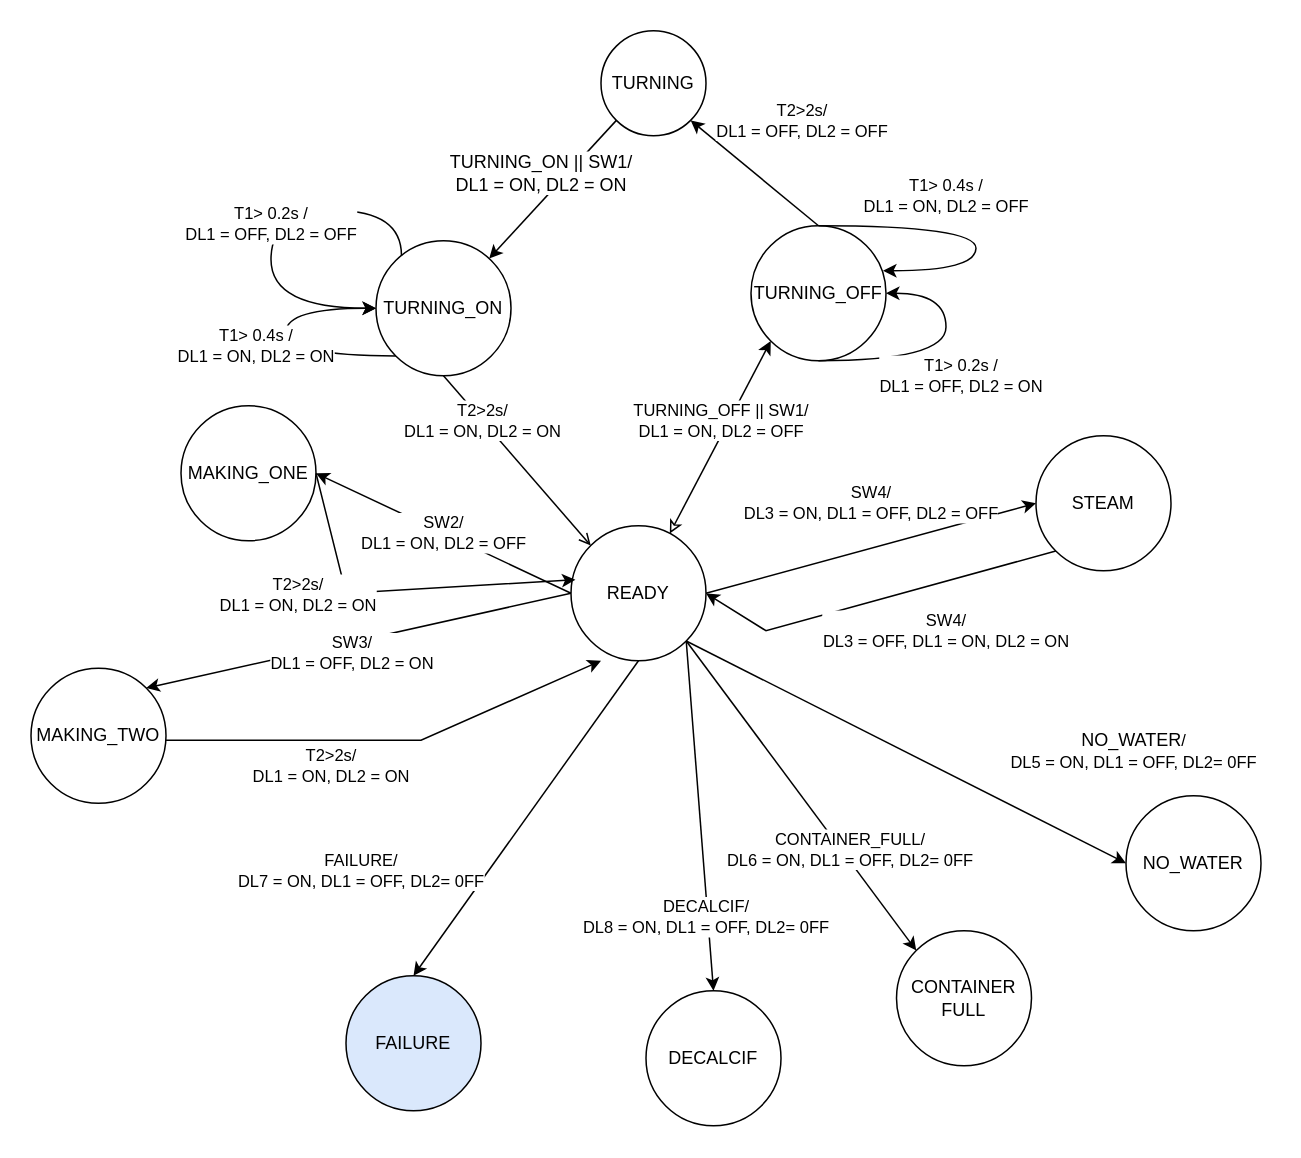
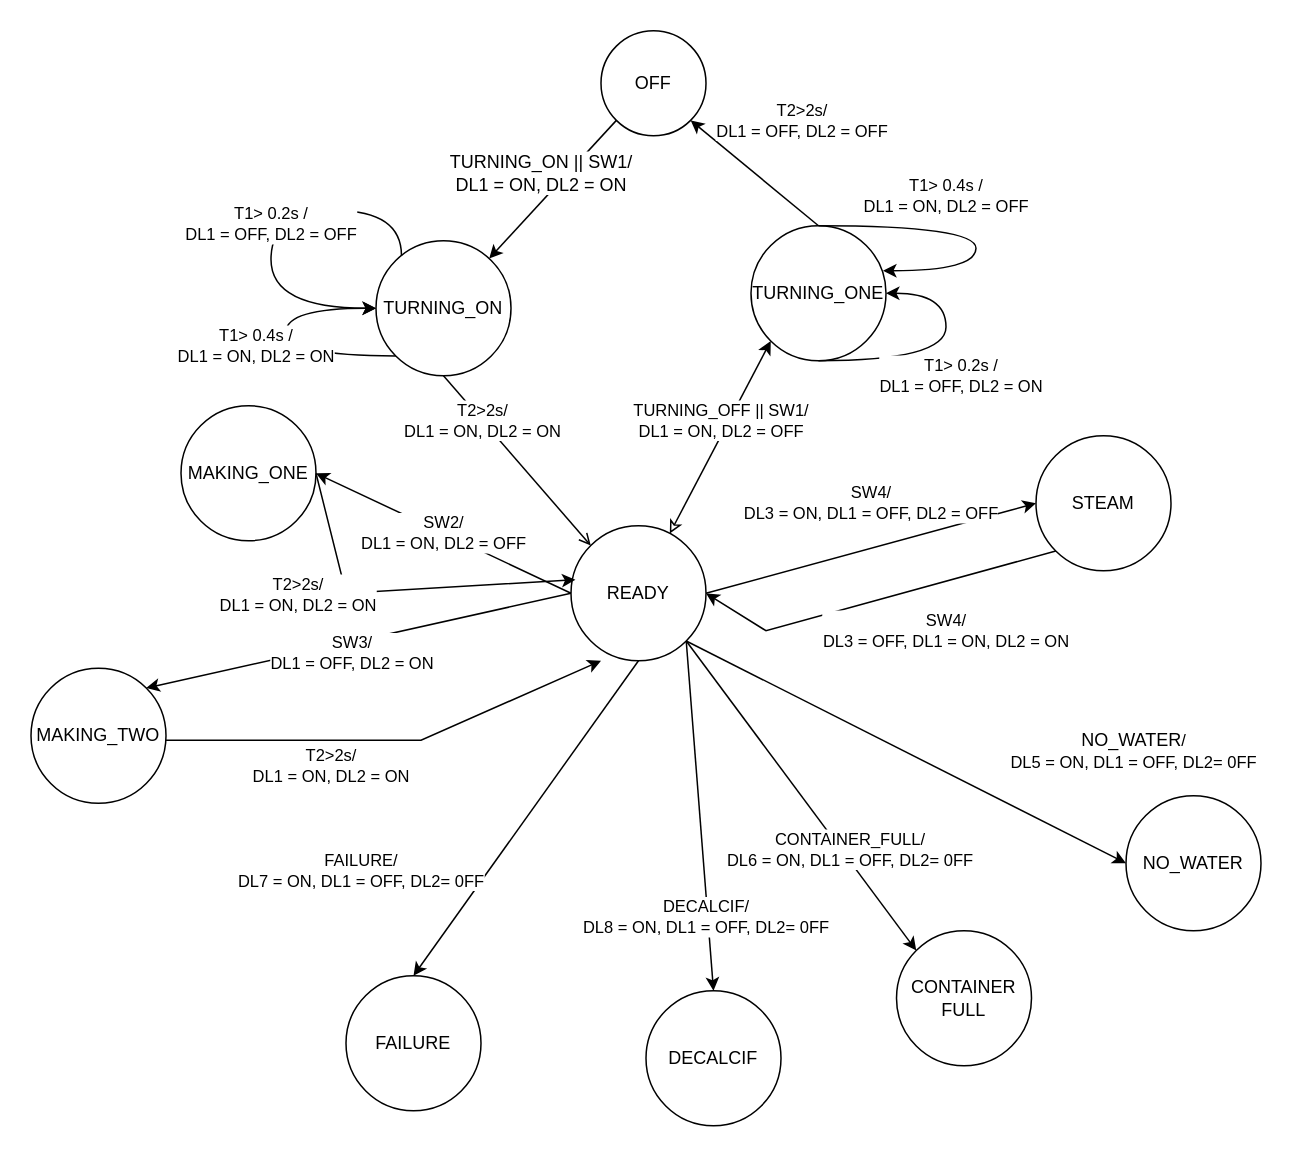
(653, 83) -> (653, 83)
(818, 293) -> (818, 293)
(413, 1043) -> (413, 1043)
